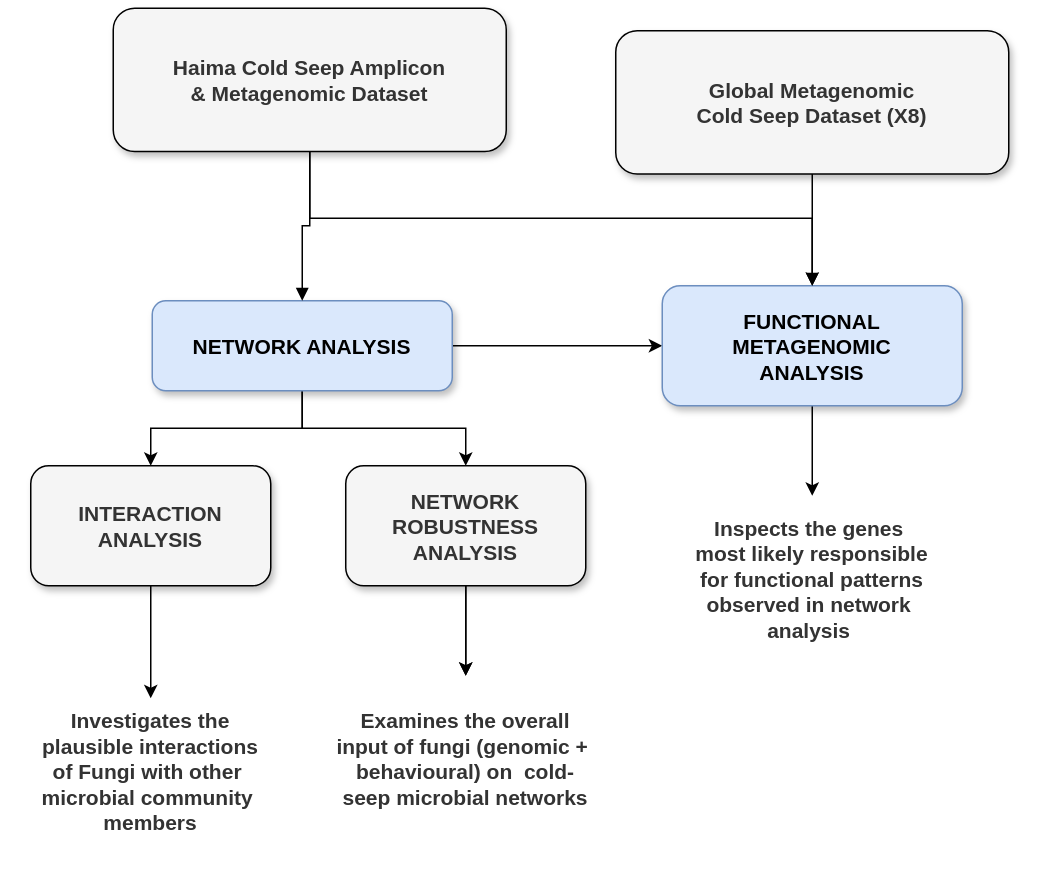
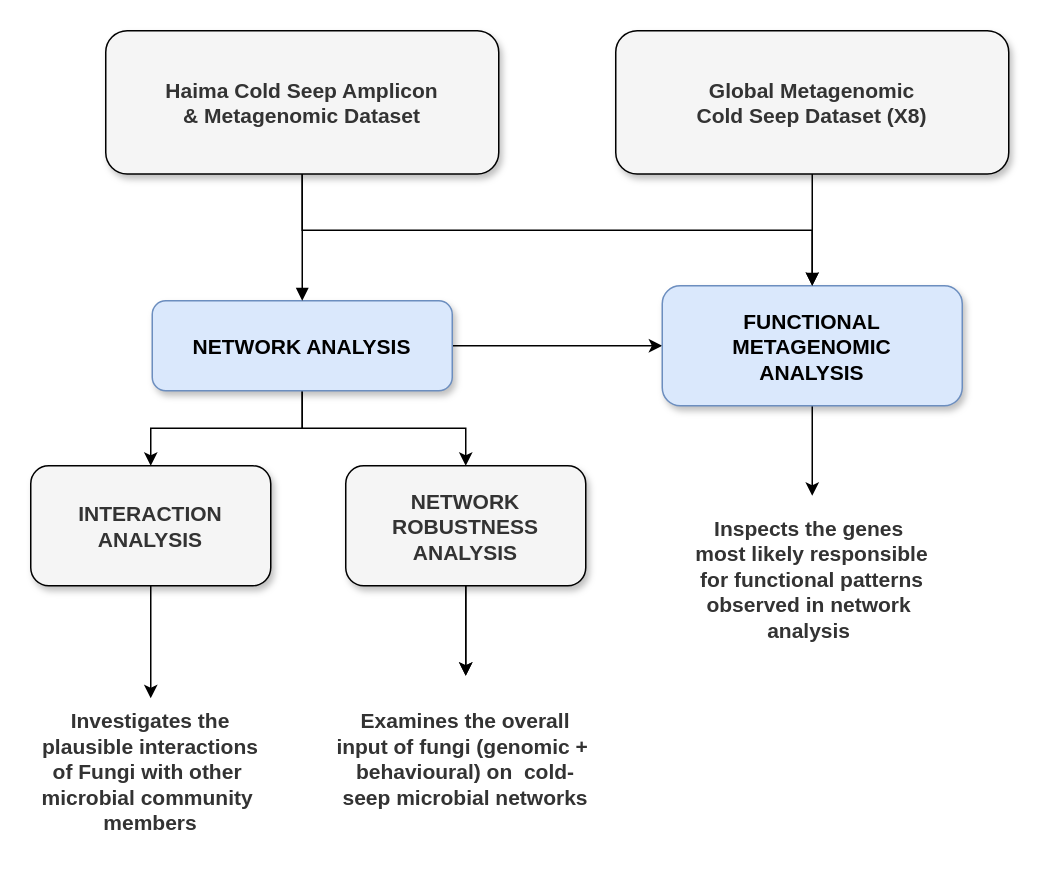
(310, 80) -> (302, 102)
